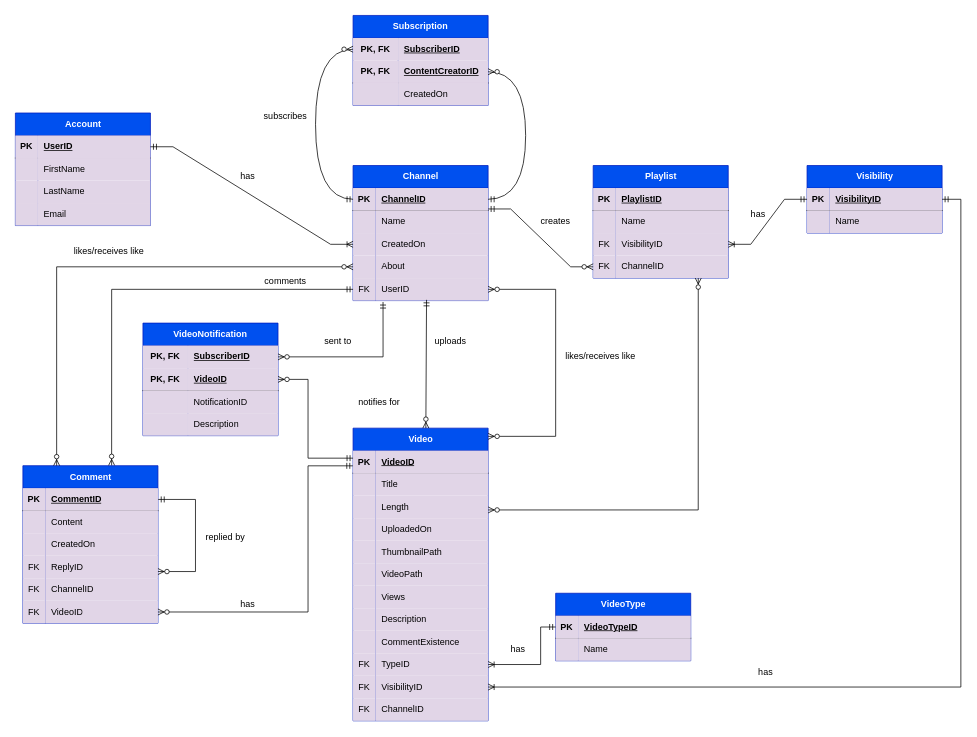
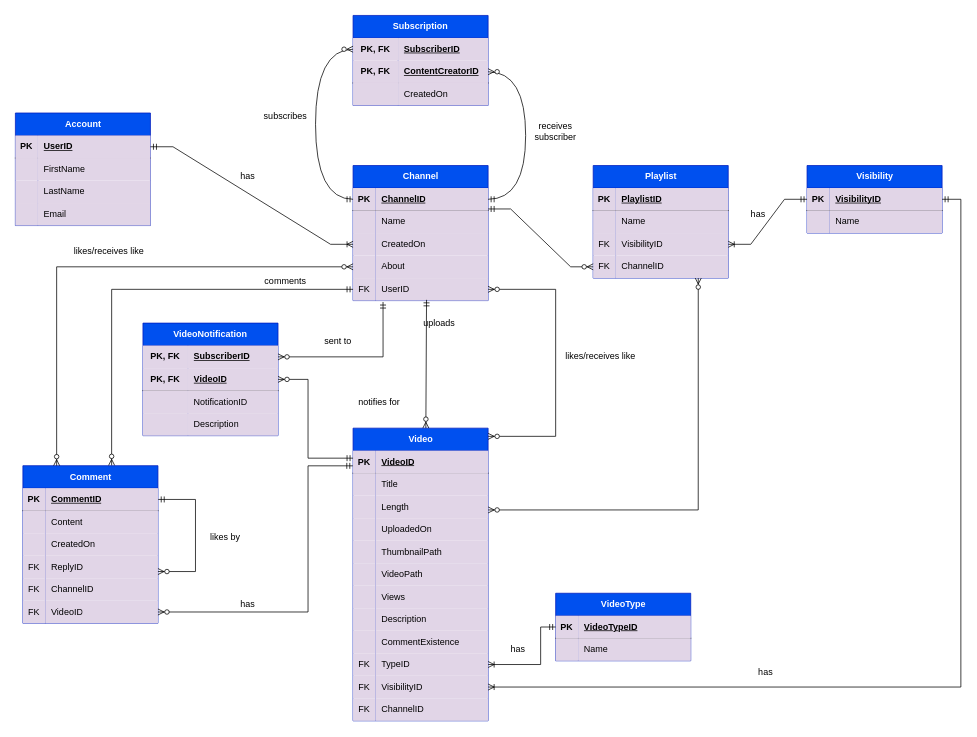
none -> (555, 132)
(555, 222) -> none
(450, 342) -> (439, 323)
(225, 537) -> (225, 537)
